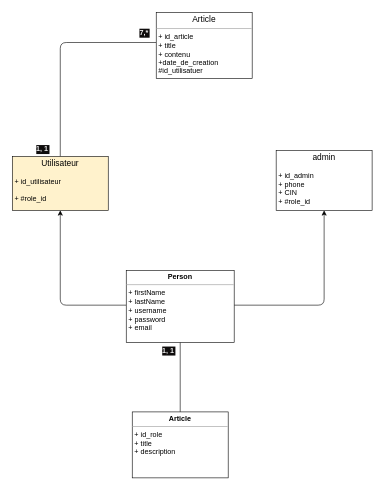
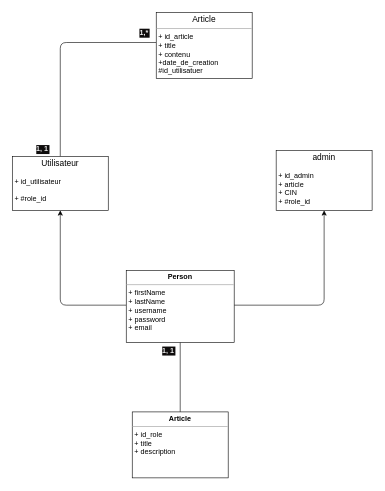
(144, 32) -> (144, 32)
(294, 172) -> (294, 172)
(60, 183) -> (60, 183)
